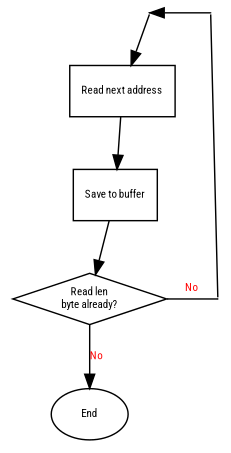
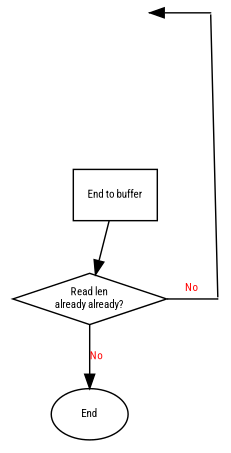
(122, 91) -> none
(115, 195) -> (115, 195)
(90, 299) -> (90, 299)
